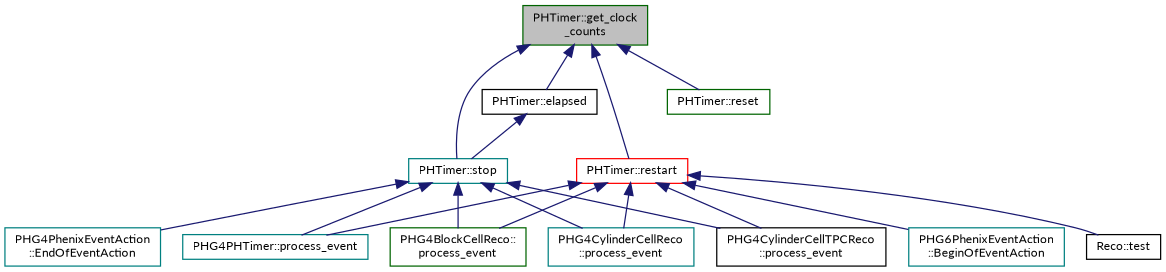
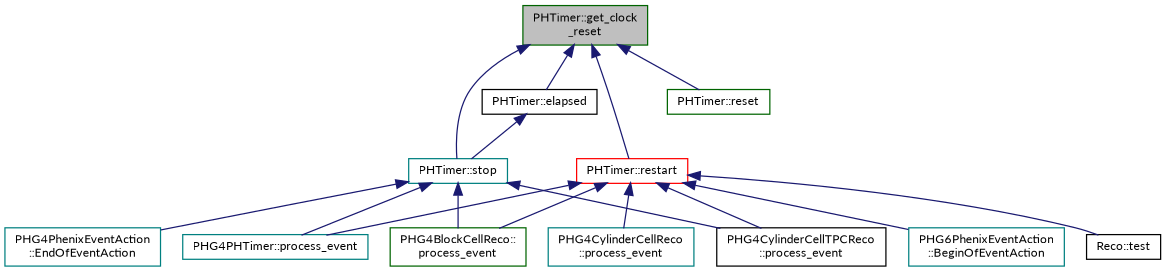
(585, 25) -> (585, 25)
(531, 205) -> none
